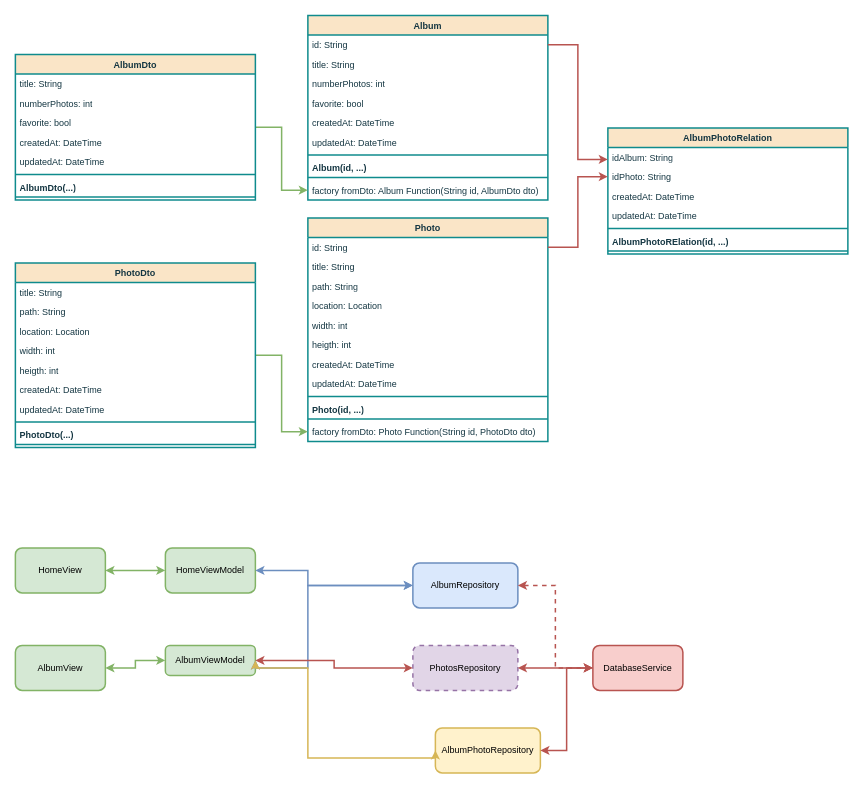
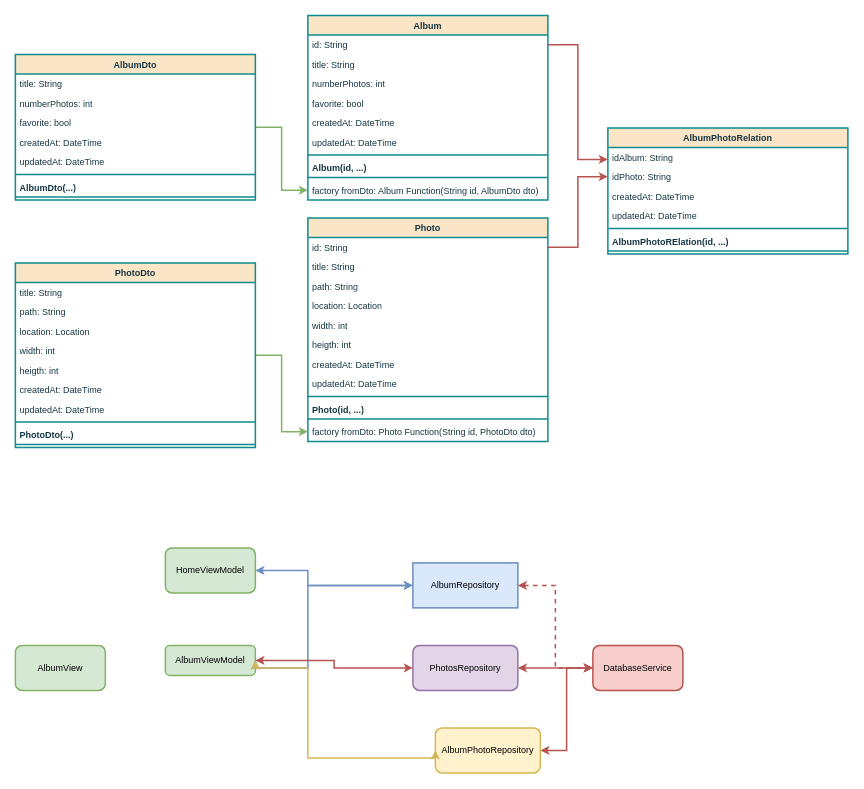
(60, 570) -> none
(135, 570) -> none
(465, 585) -> (465, 585)
(135, 665) -> none
(465, 668) -> (465, 668)
